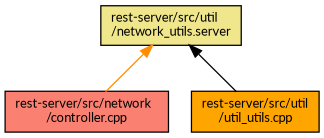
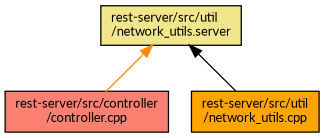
(87, 112) -> (87, 112)
(255, 112) -> (255, 112)
